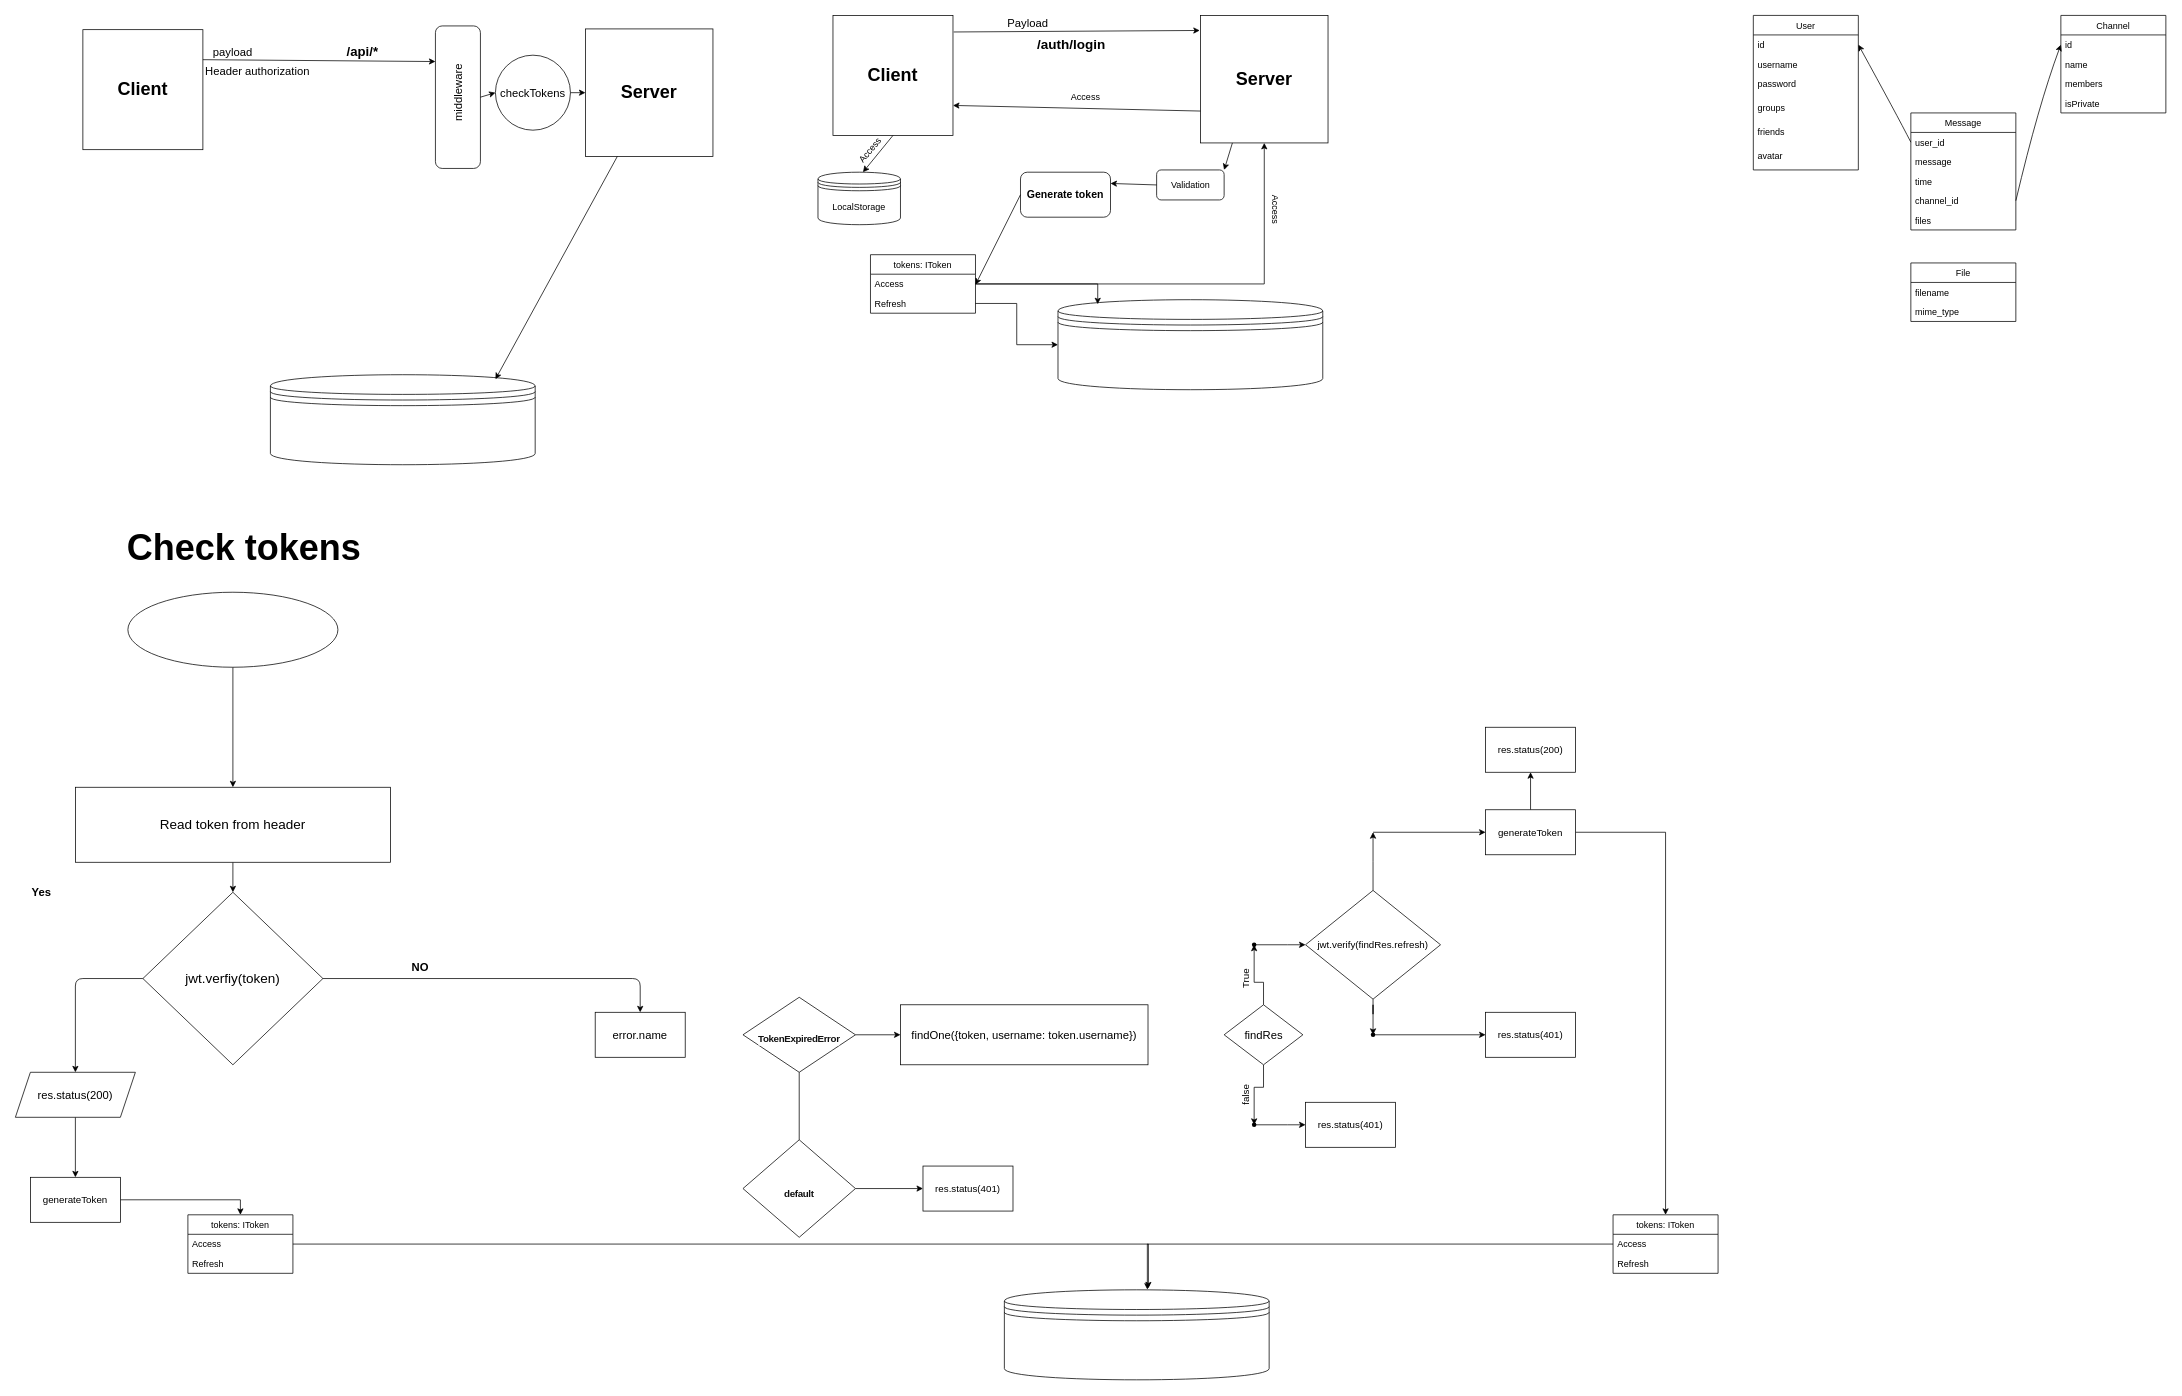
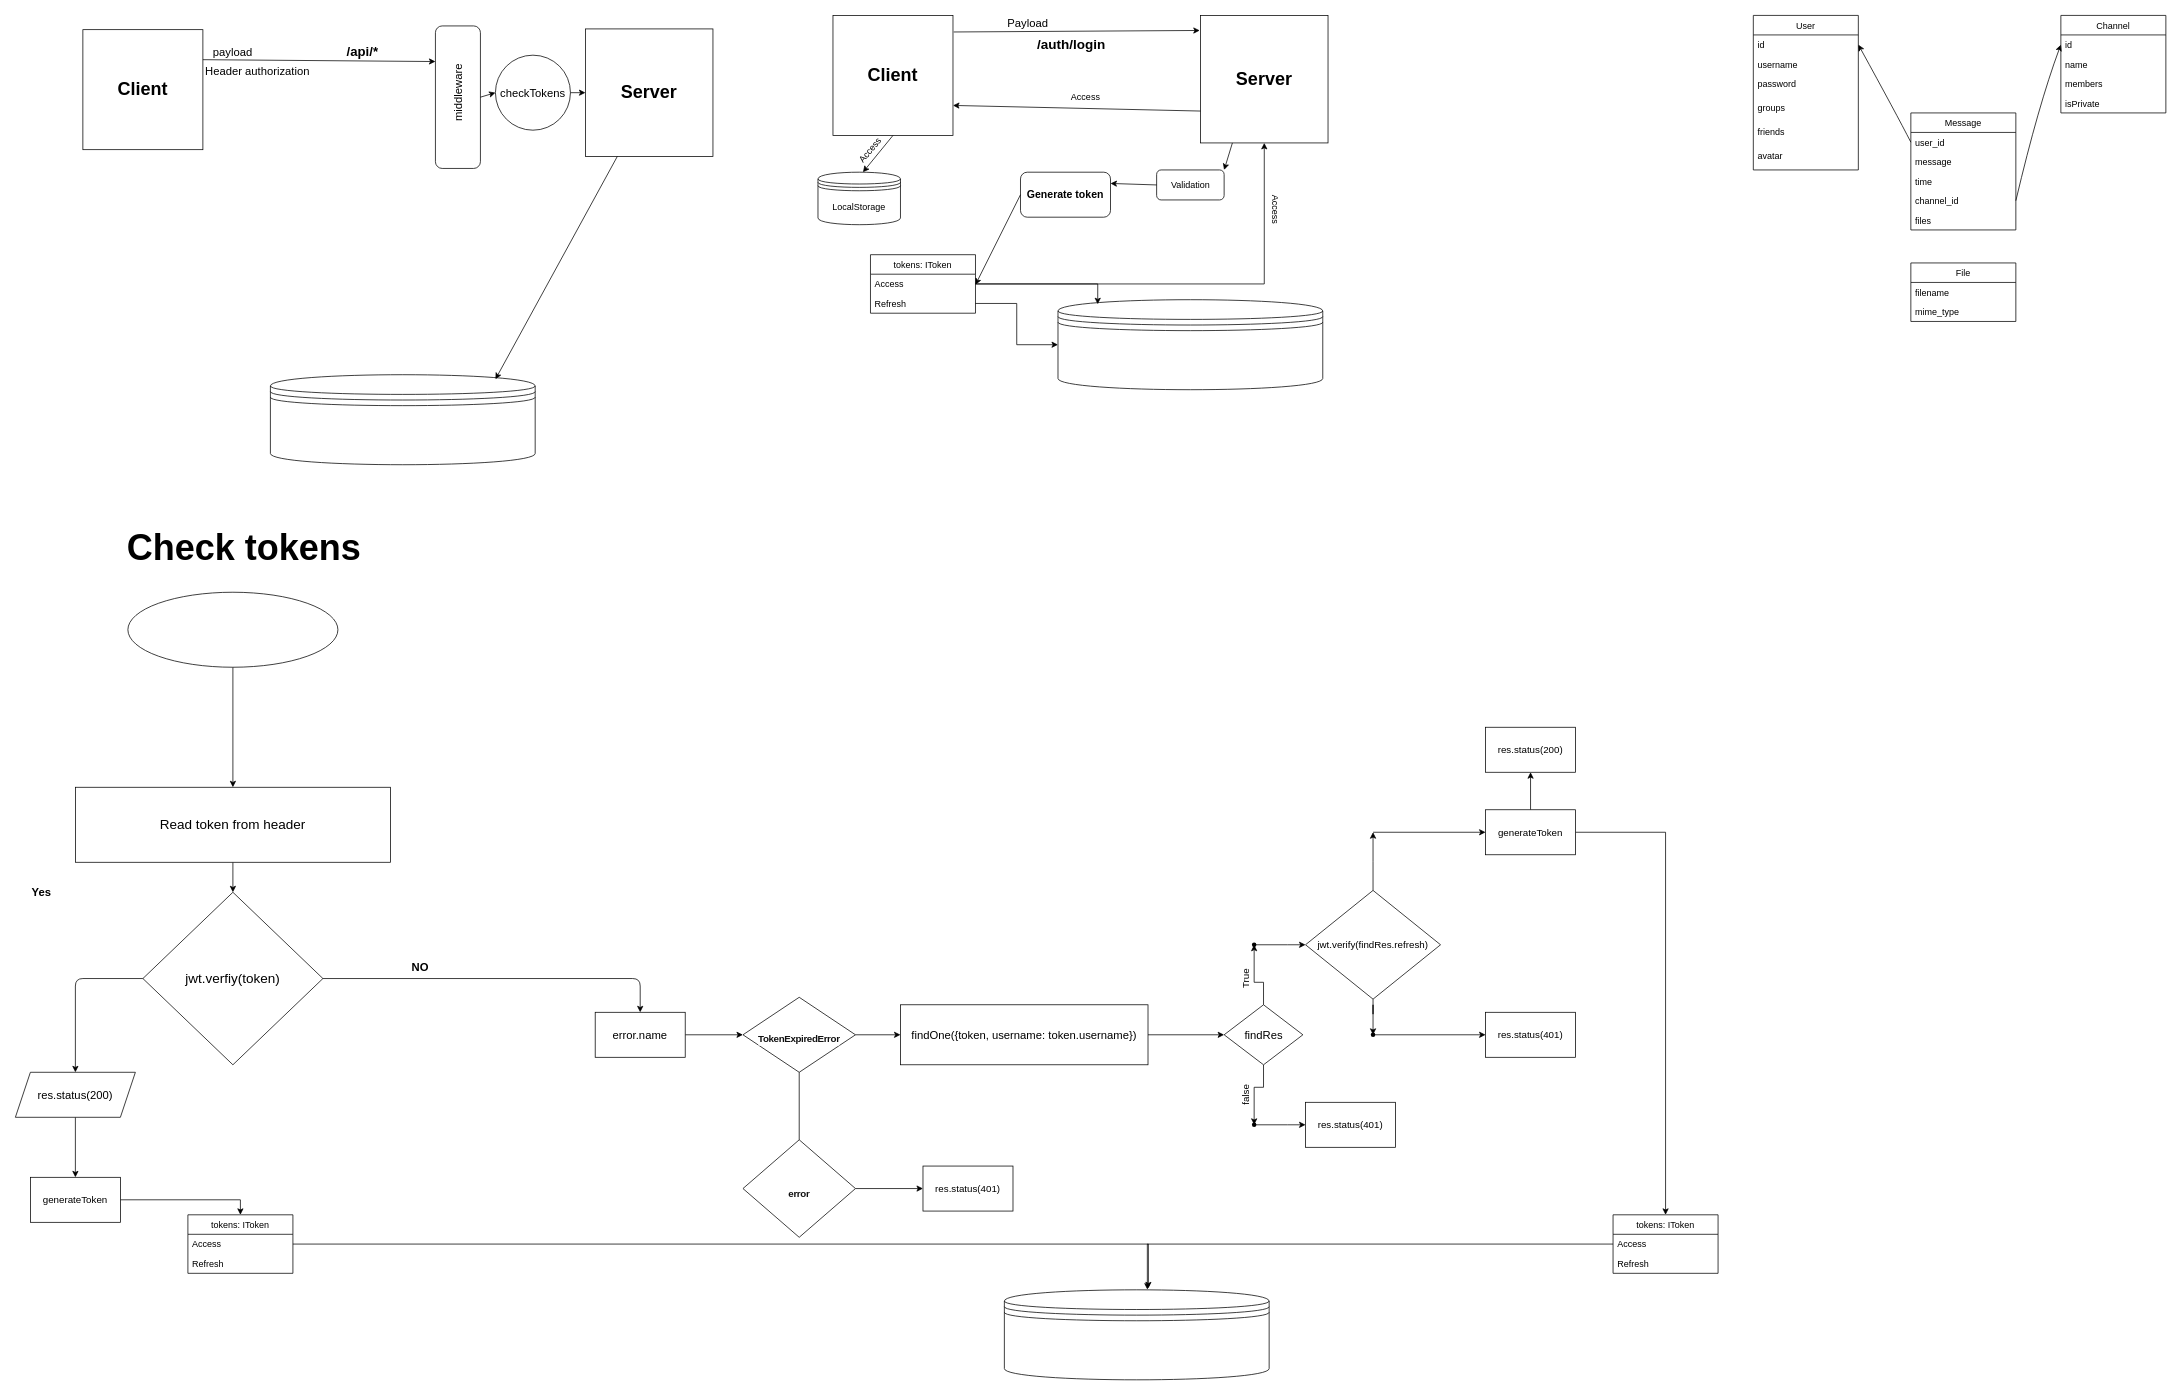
none -> (712, 1035)
none -> (1183, 1035)
(799, 1188) -> (799, 1188)
